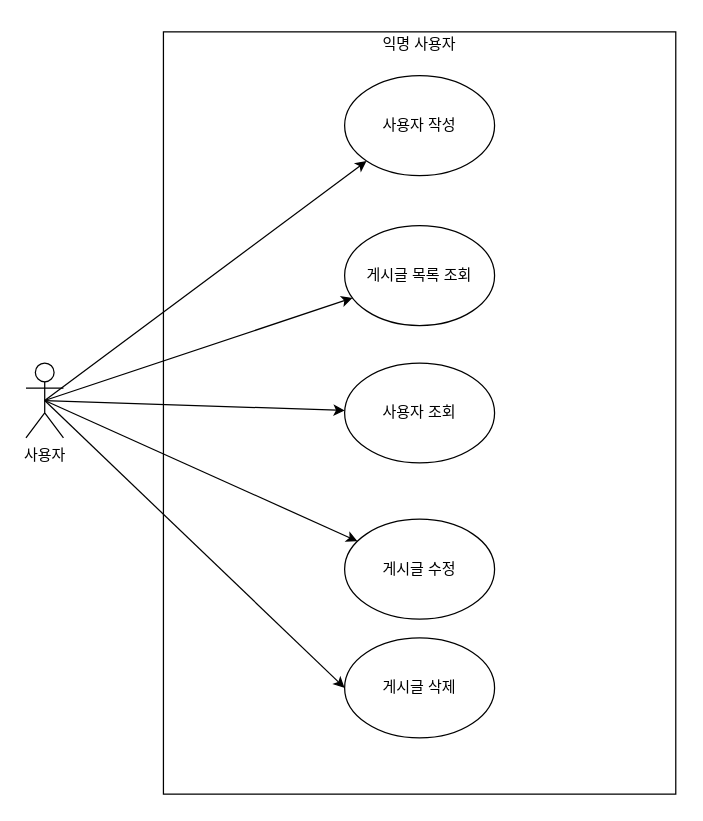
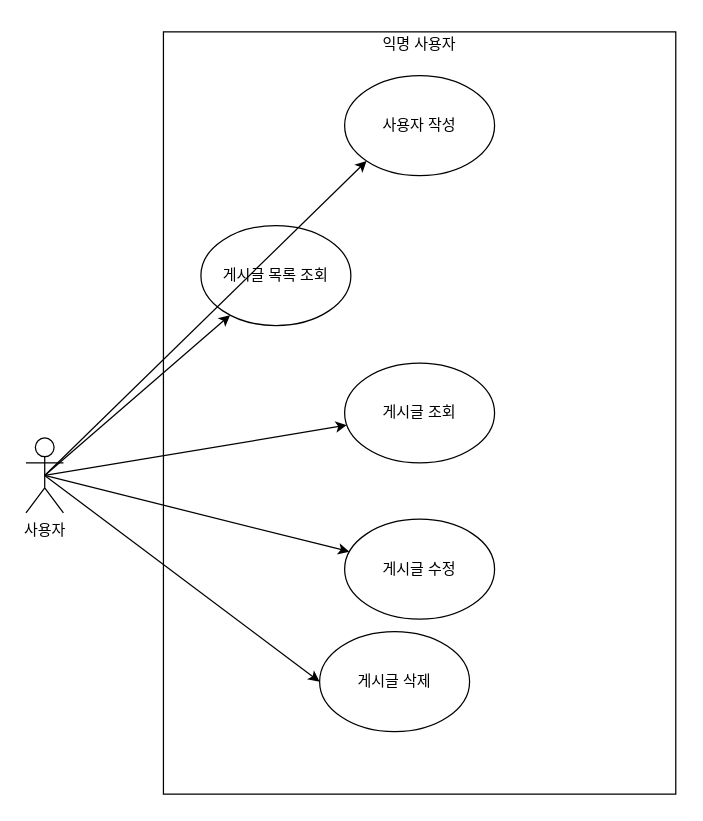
(419, 276) -> (276, 276)
(44, 401) -> (44, 476)
(419, 413) -> (419, 413)
(419, 688) -> (394, 682)
